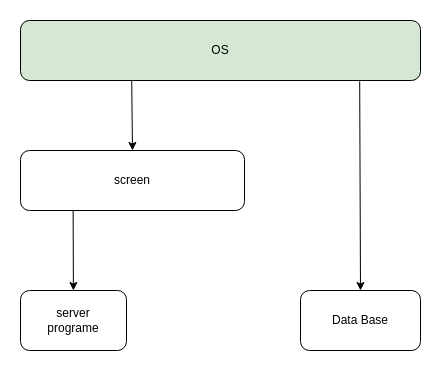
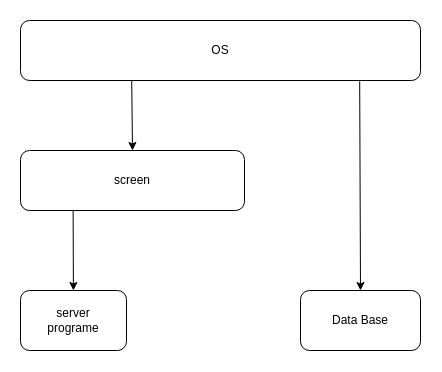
(221, 51) -> (221, 51)
